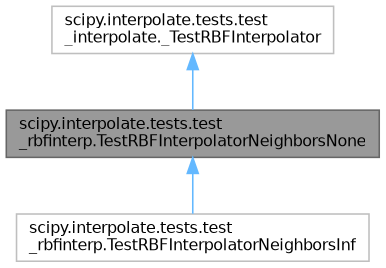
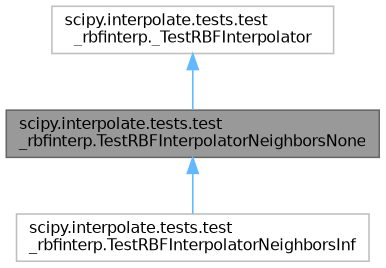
(193, 30) -> (193, 30)
